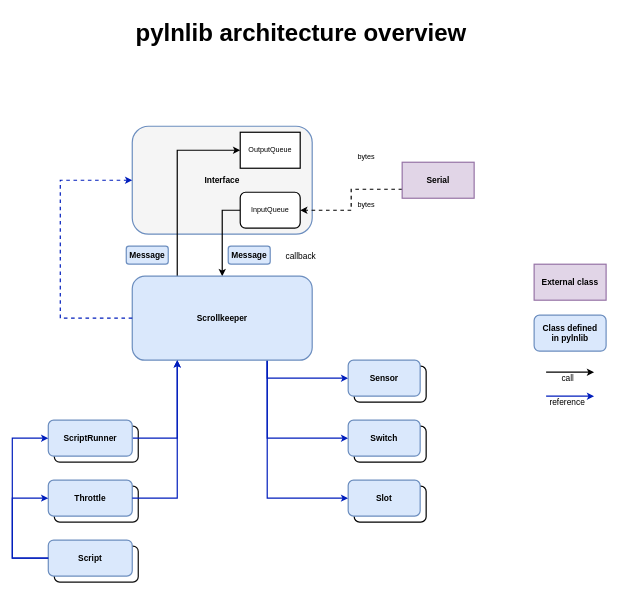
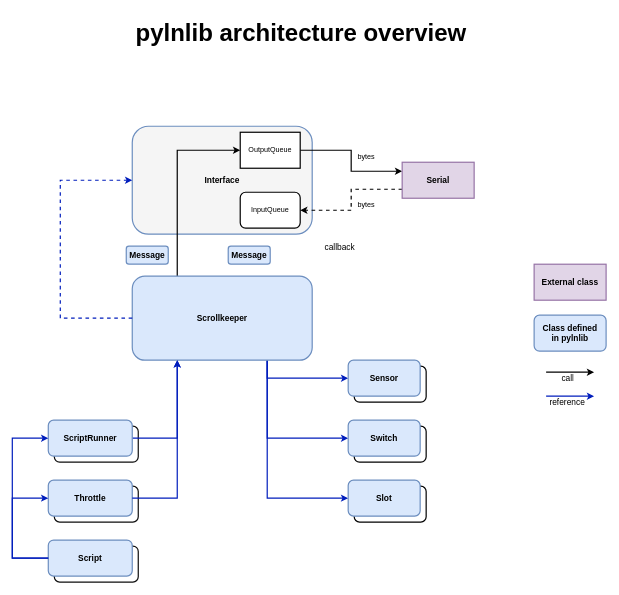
none -> (351, 158)
(222, 231) -> none
(306, 255) -> (345, 246)
